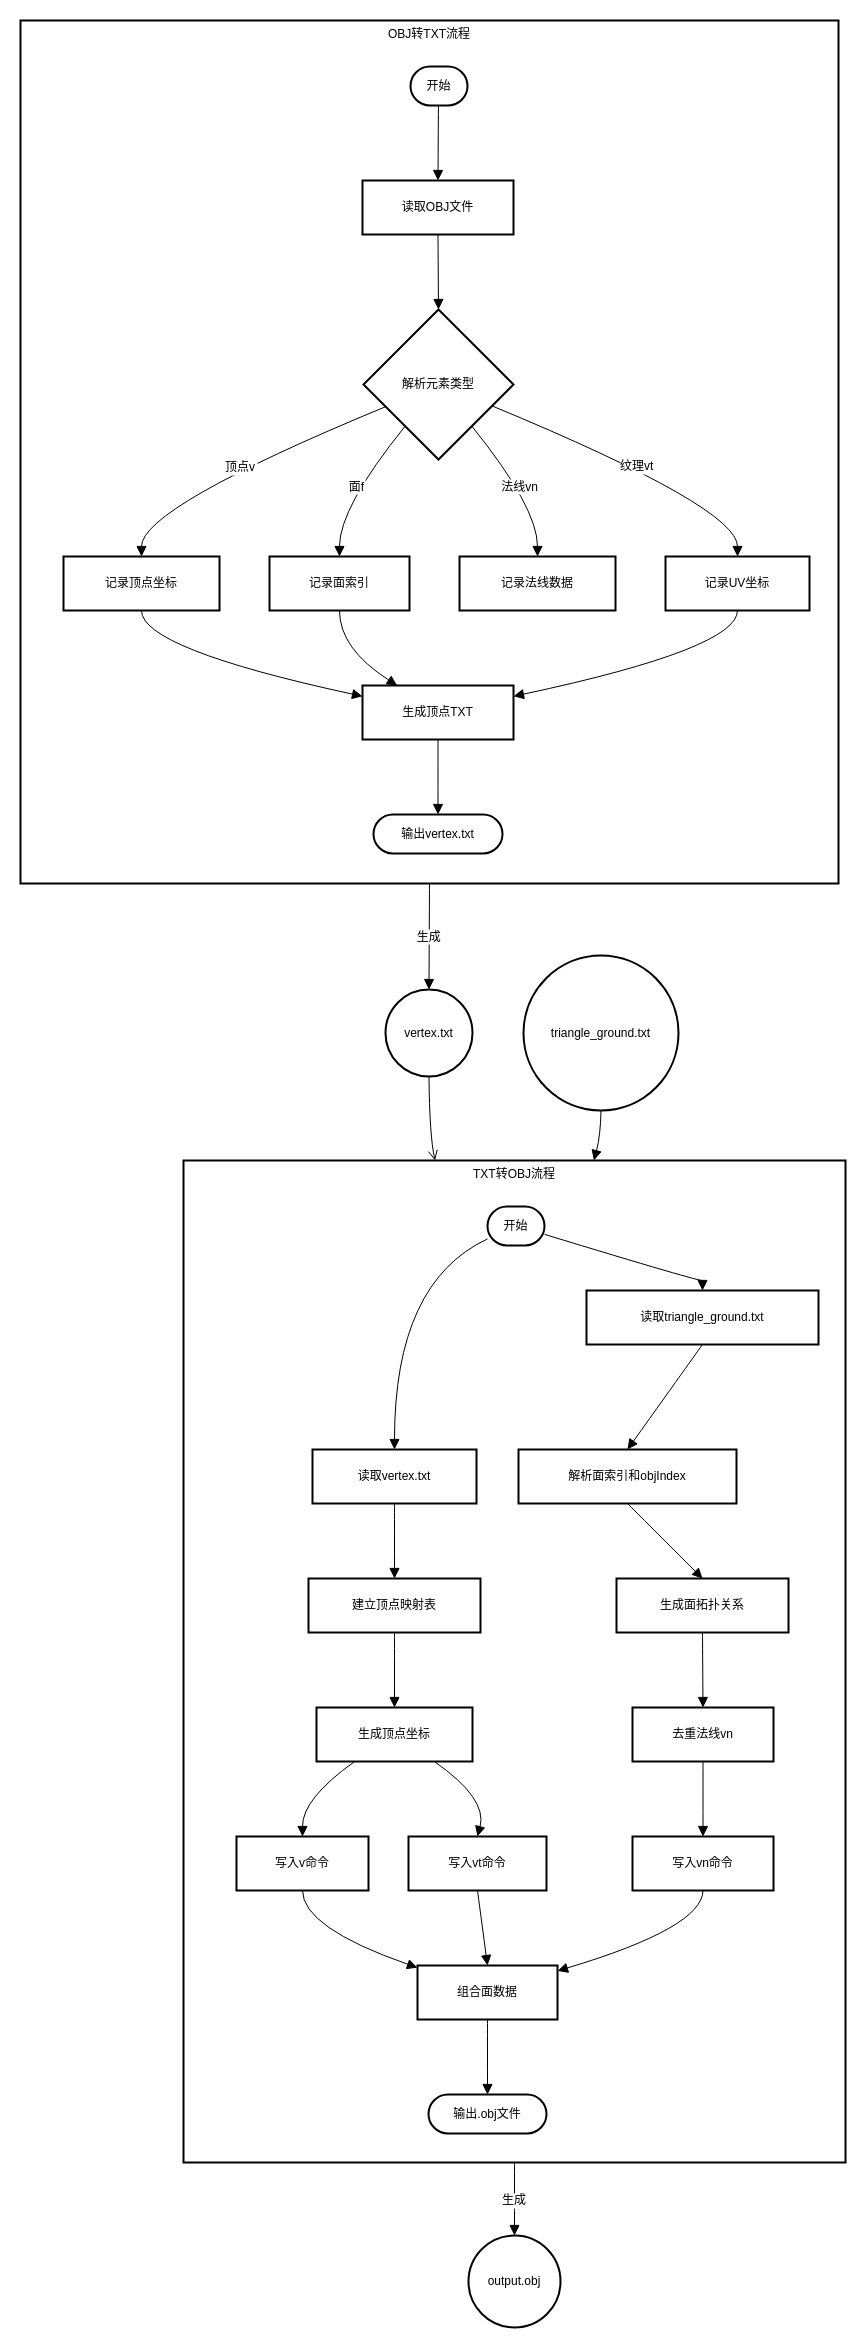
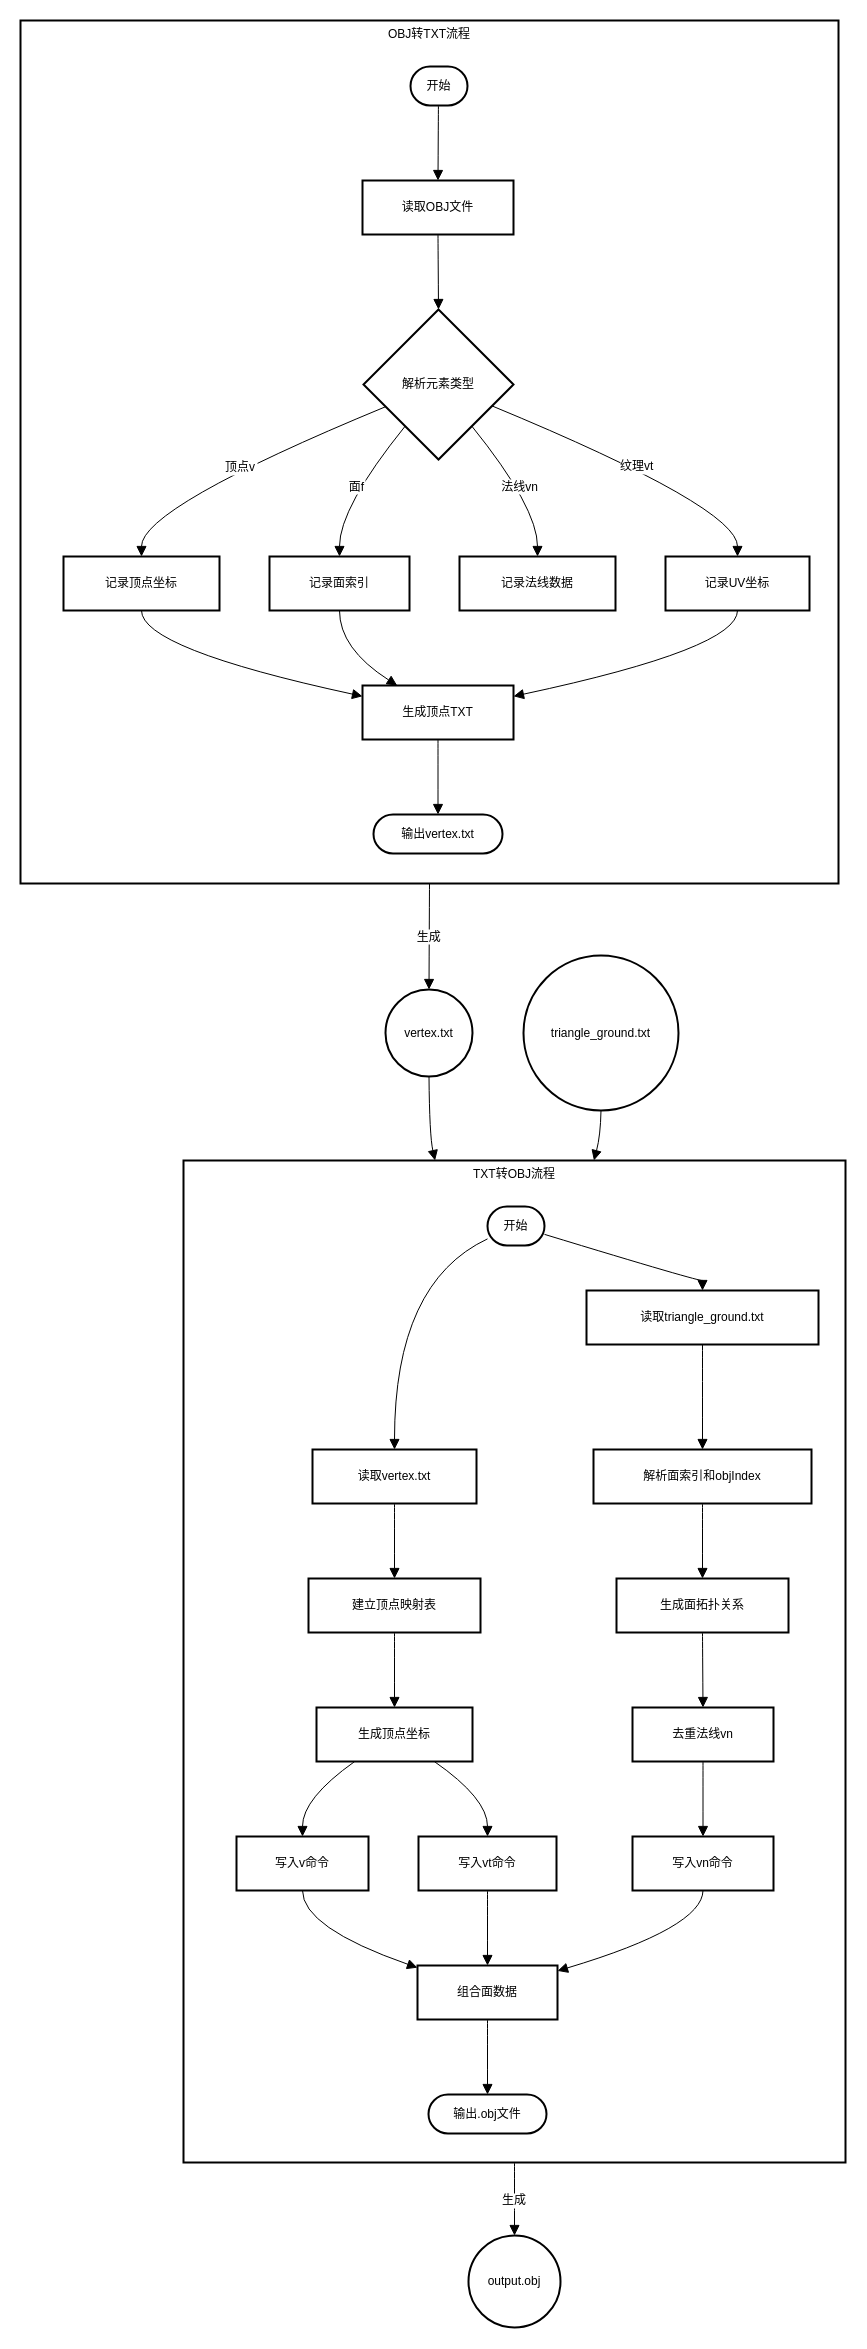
(434, 1153) -> (433, 1149)
(628, 1477) -> (703, 1477)
(478, 1864) -> (488, 1864)
